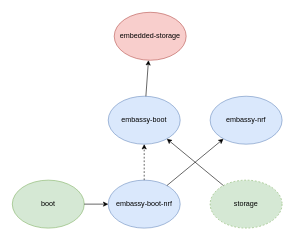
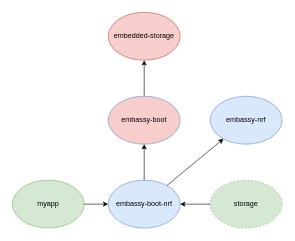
(150, 36) -> (144, 36)
(144, 120) -> (144, 120)
(144, 164) -> (144, 164)
(198, 165) -> (185, 204)
(48, 204) -> (48, 204)
